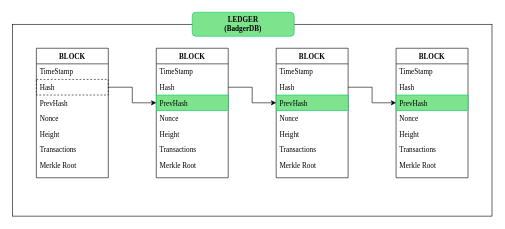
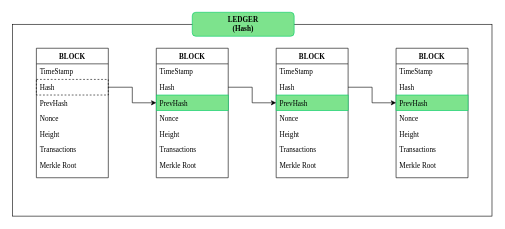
(243, 24) -> (243, 24)
